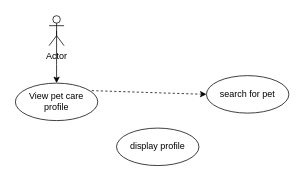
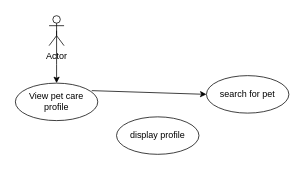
(146, 92) -> (146, 92)
(158, 147) -> (158, 135)
